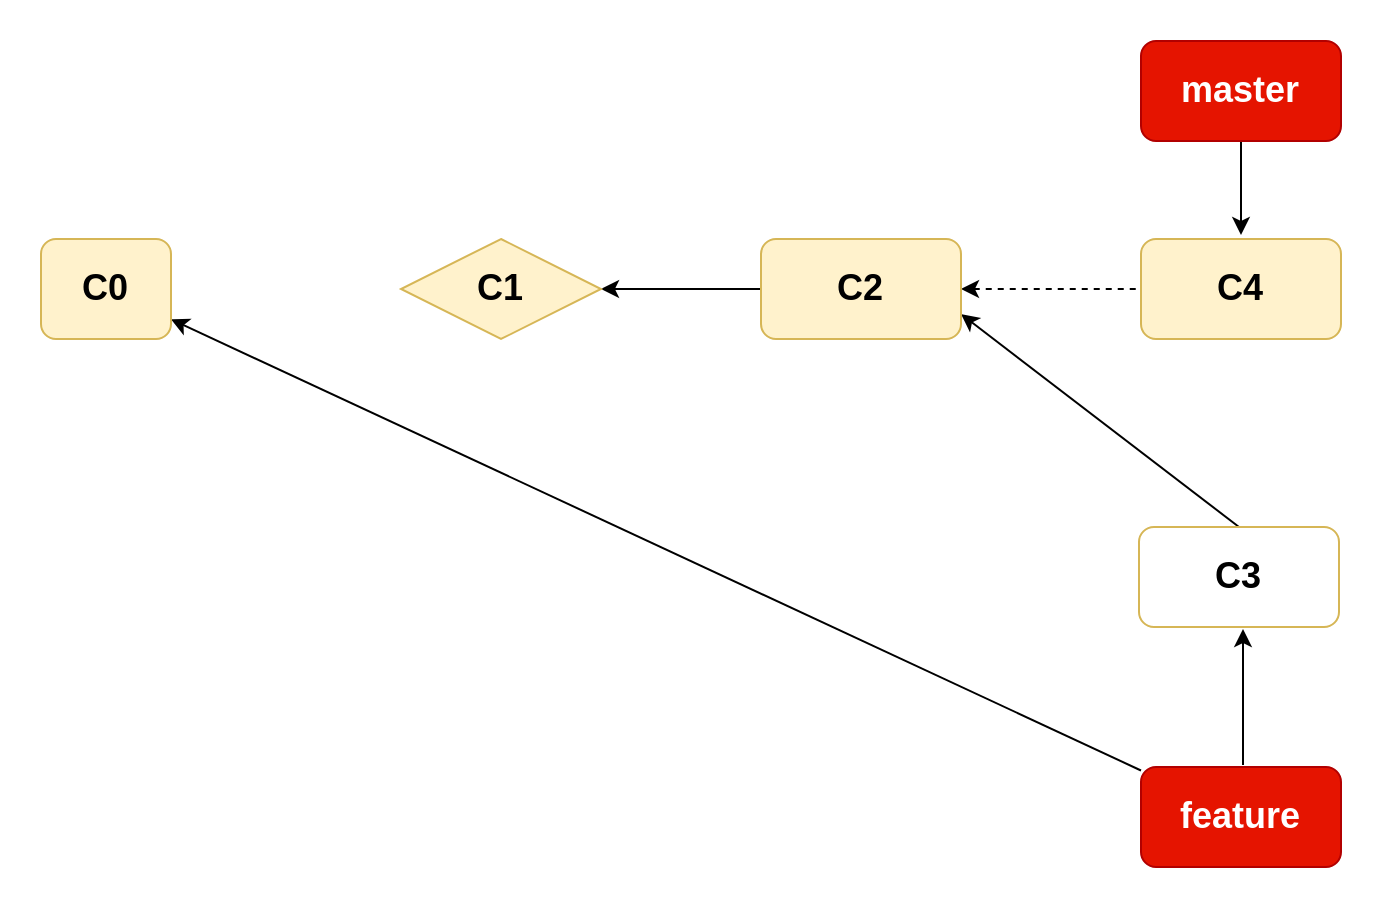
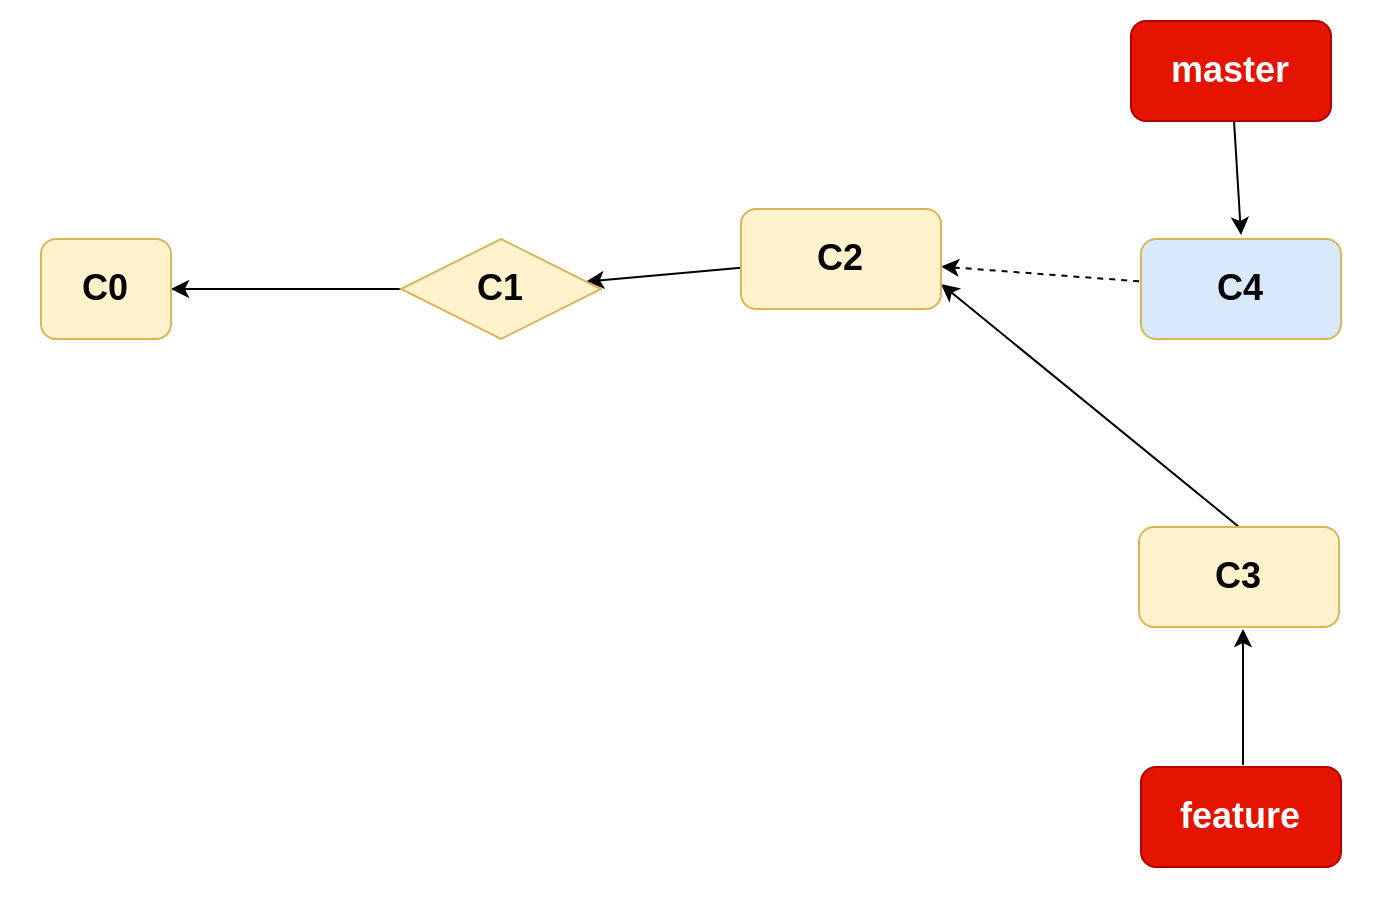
(1241, 91) -> (1231, 71)
(861, 289) -> (841, 259)
(1241, 289) -> (1241, 289)
(661, 547) -> (292, 289)
(1239, 577) -> (1239, 577)
